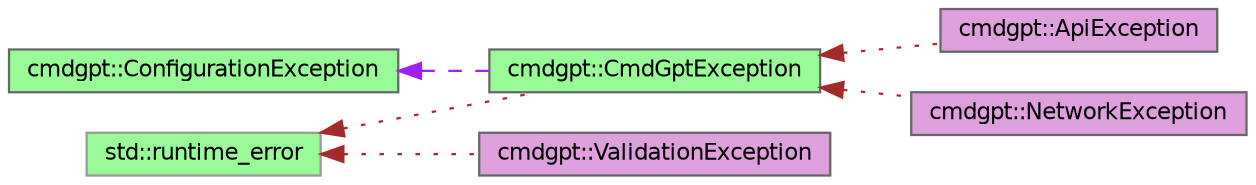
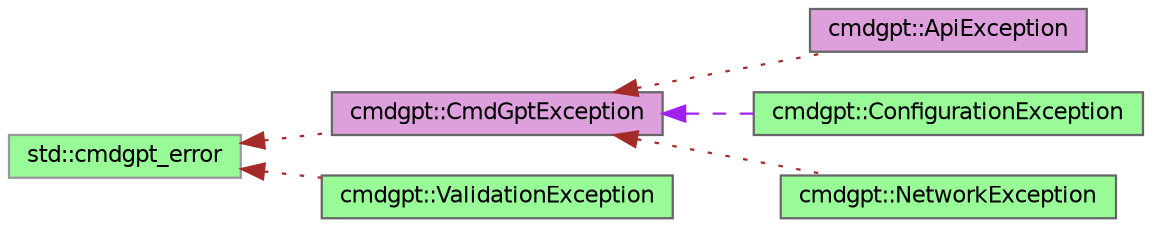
(455, 71) -> (719, 114)
(655, 71) -> (497, 114)
(1079, 114) -> (948, 197)
(204, 154) -> (125, 156)
(655, 154) -> (497, 197)
